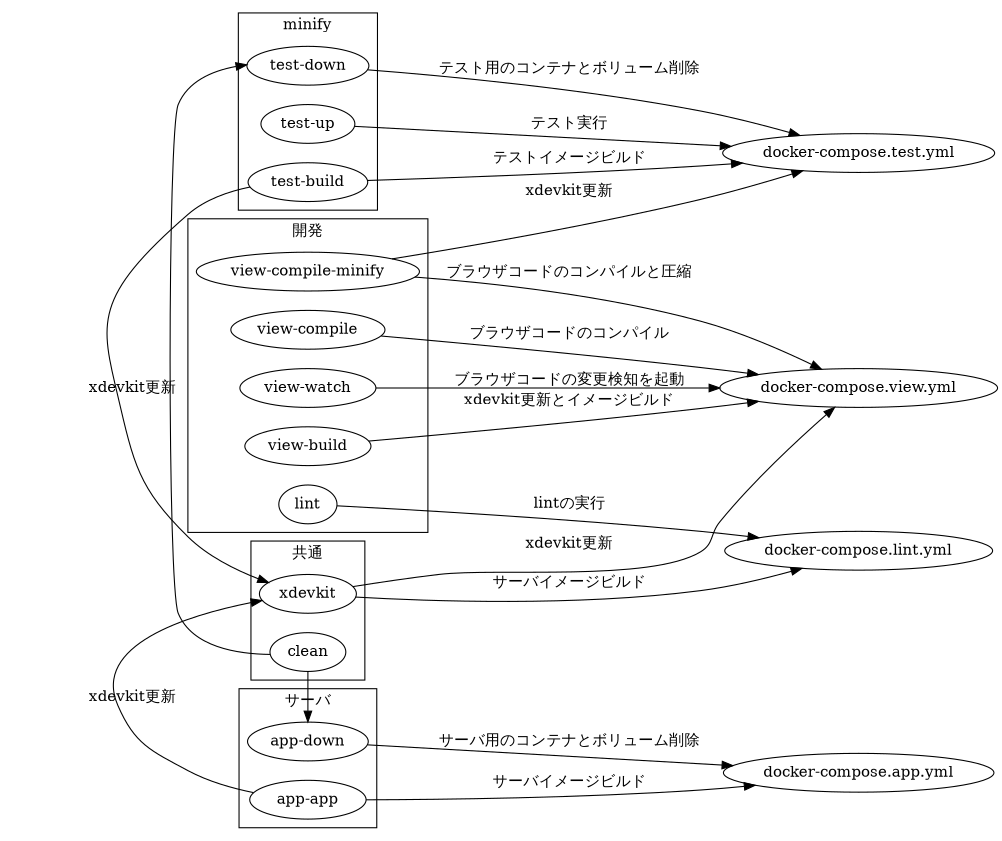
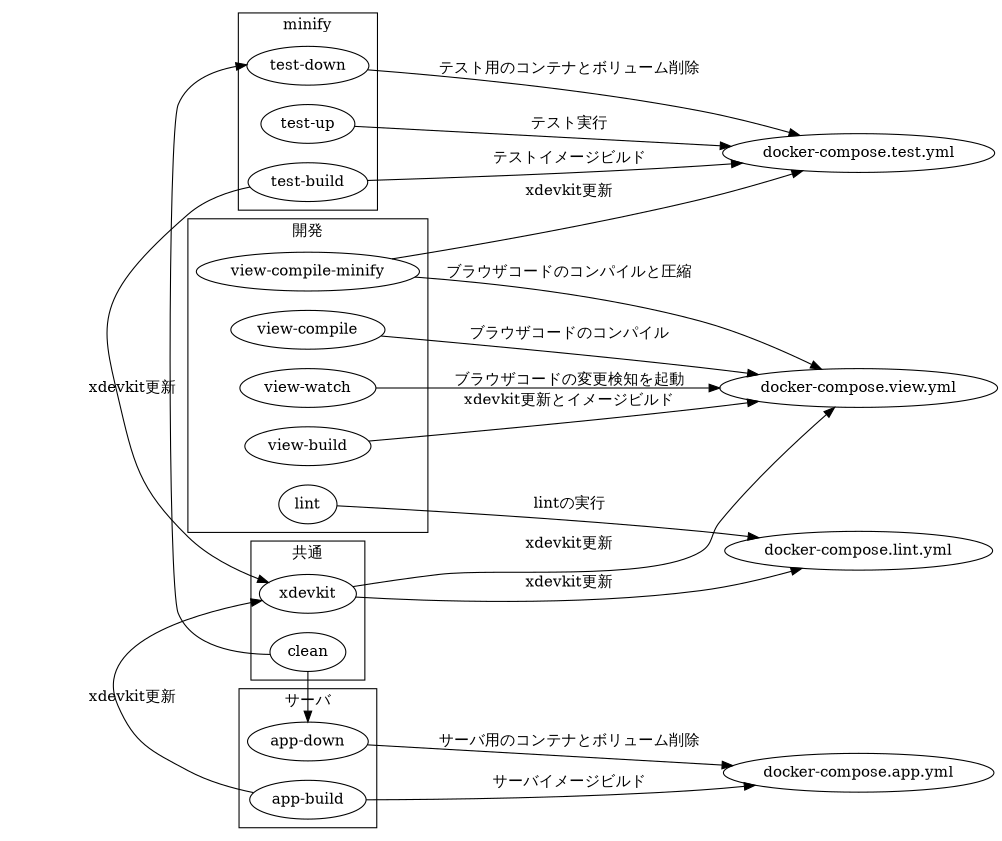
(570, 583) -> (570, 583)
(308, 800) -> (308, 800)
